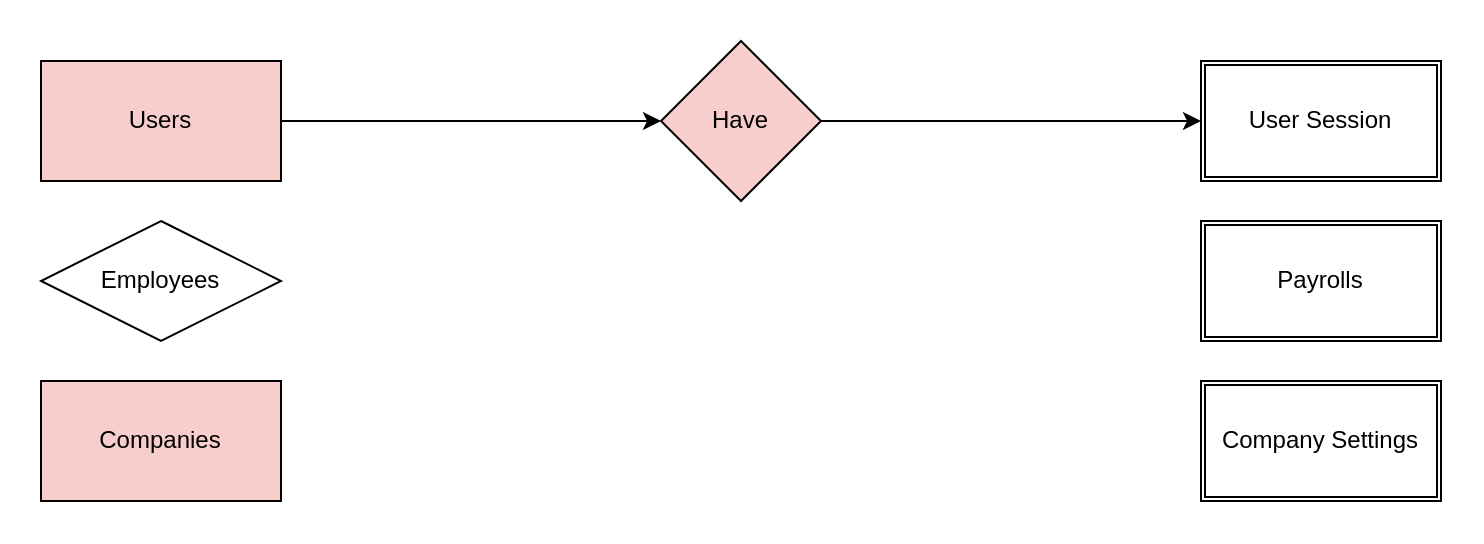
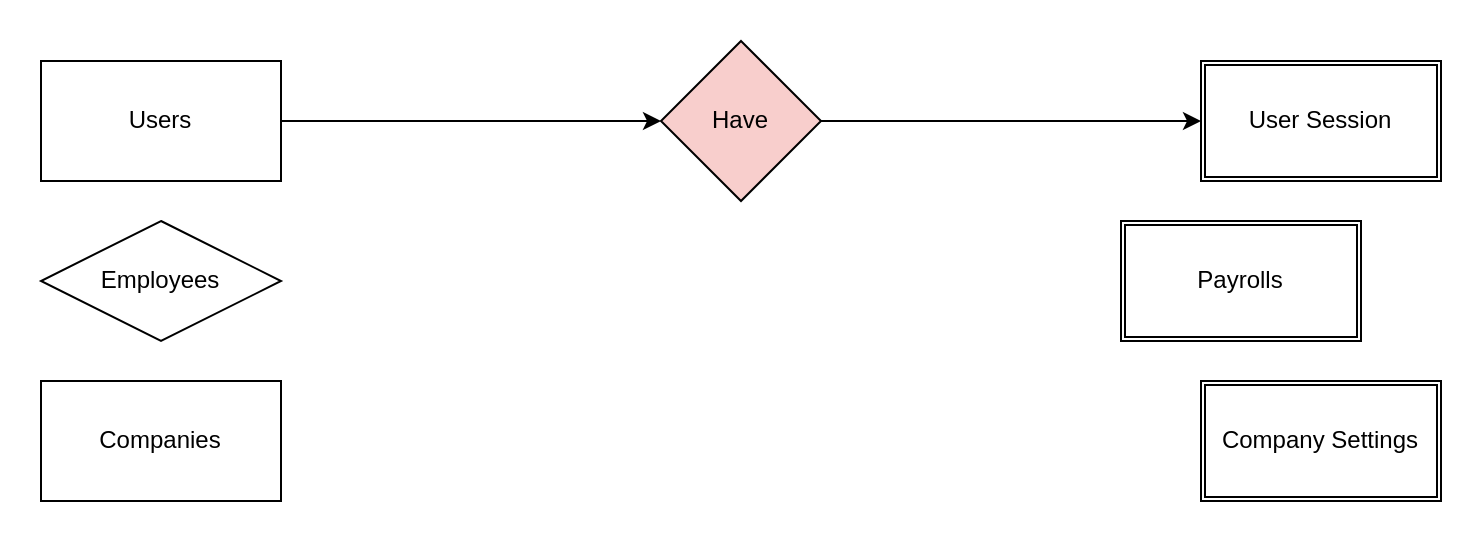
(161, 121) -> (161, 121)
(1321, 281) -> (1241, 281)
(161, 441) -> (161, 441)
